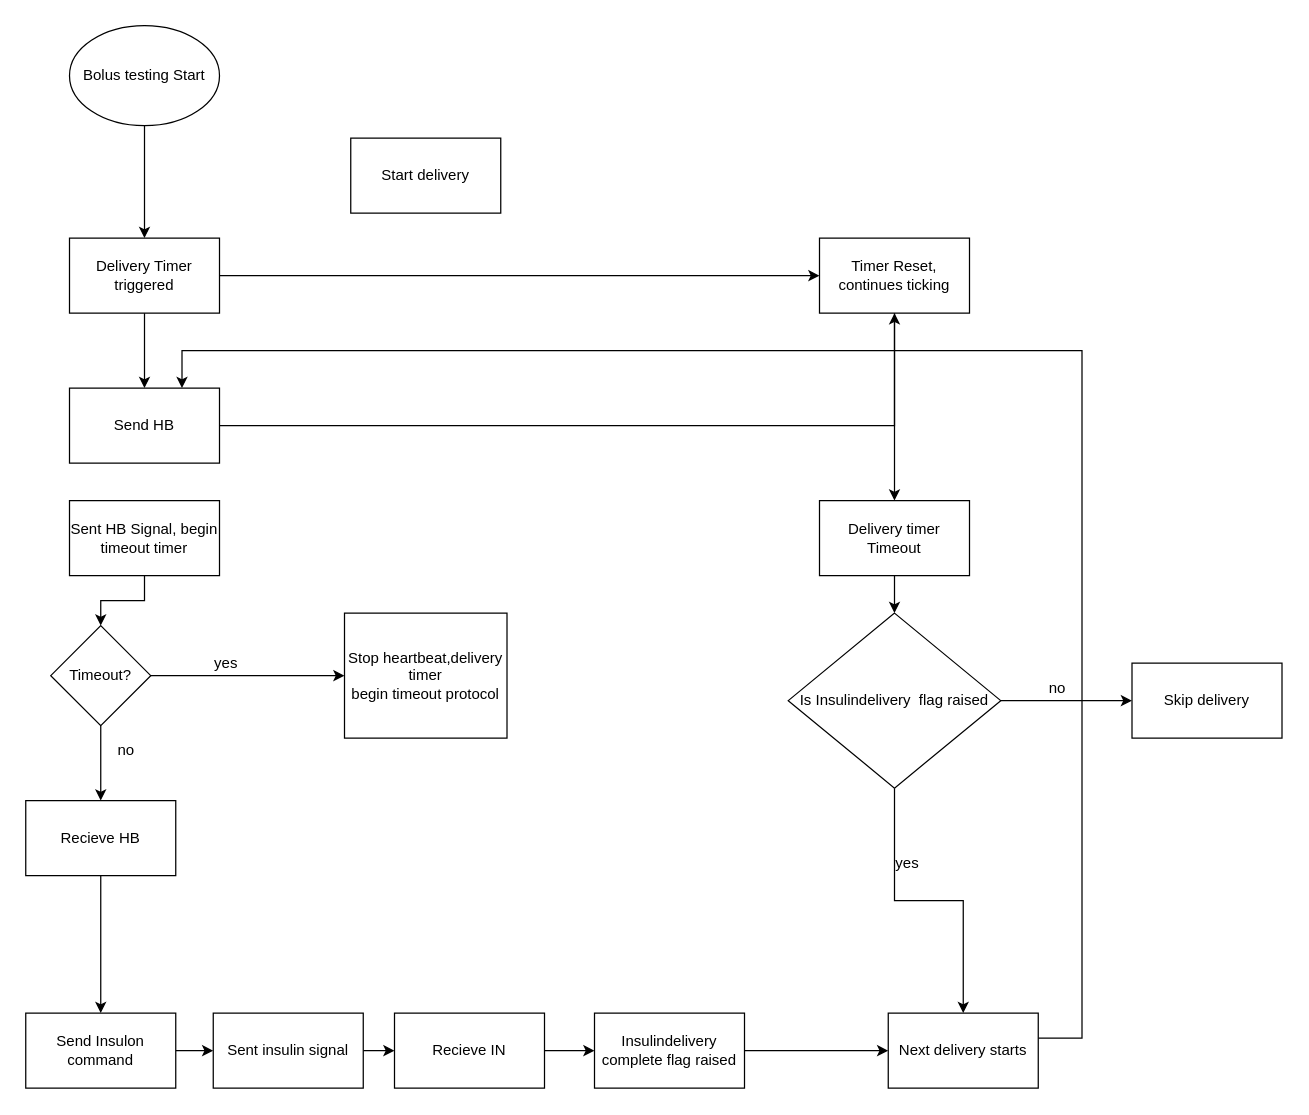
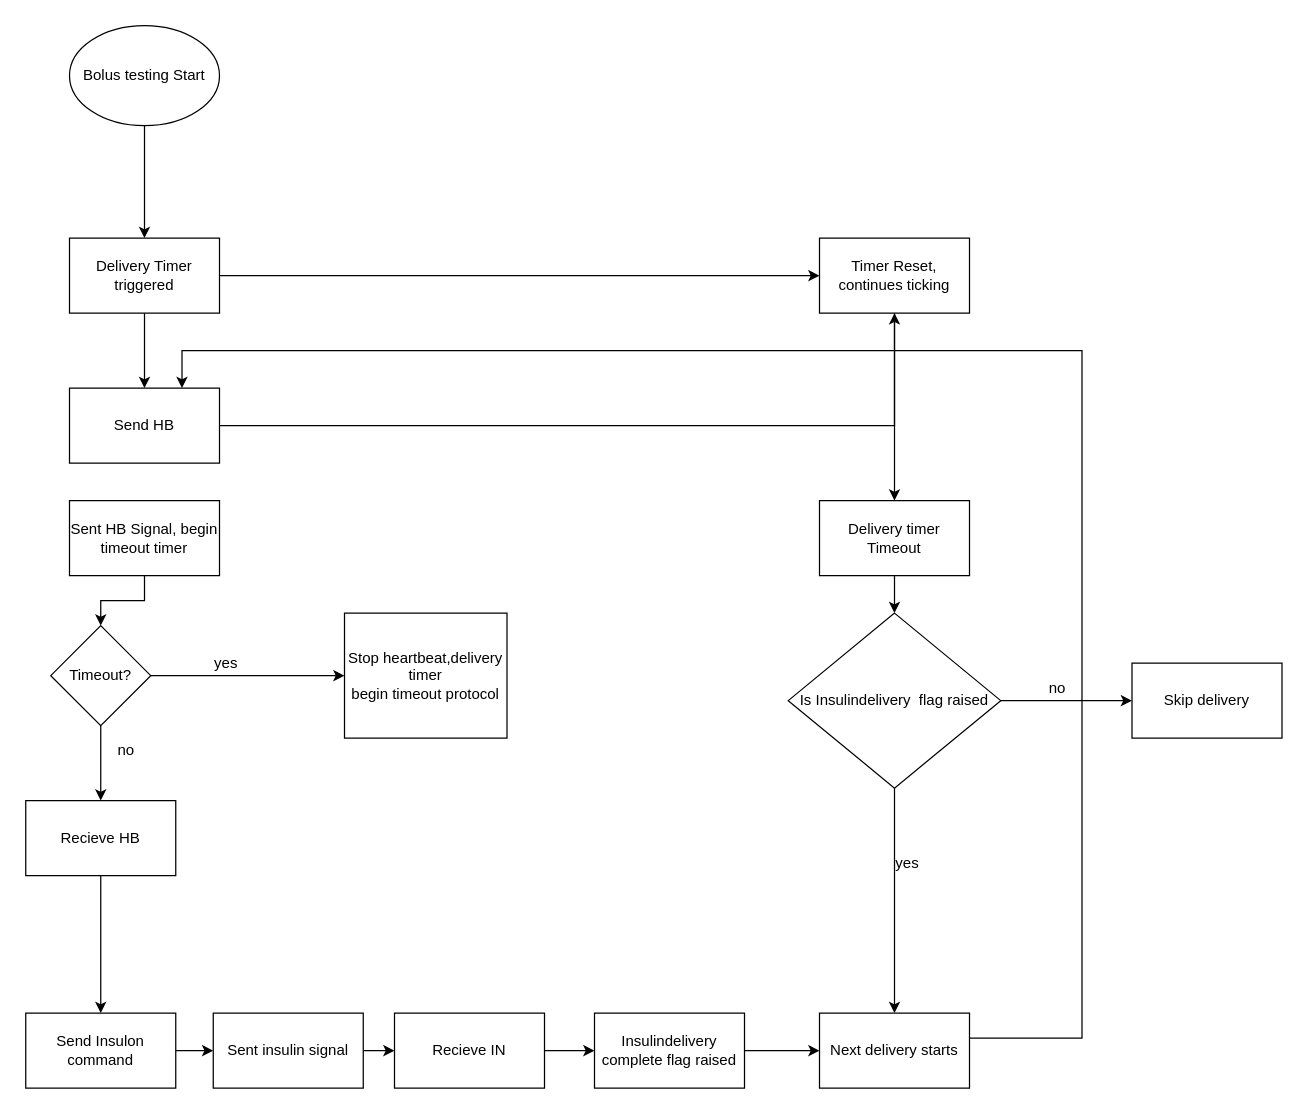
(426, 176) -> none
(963, 1051) -> (894, 1051)
